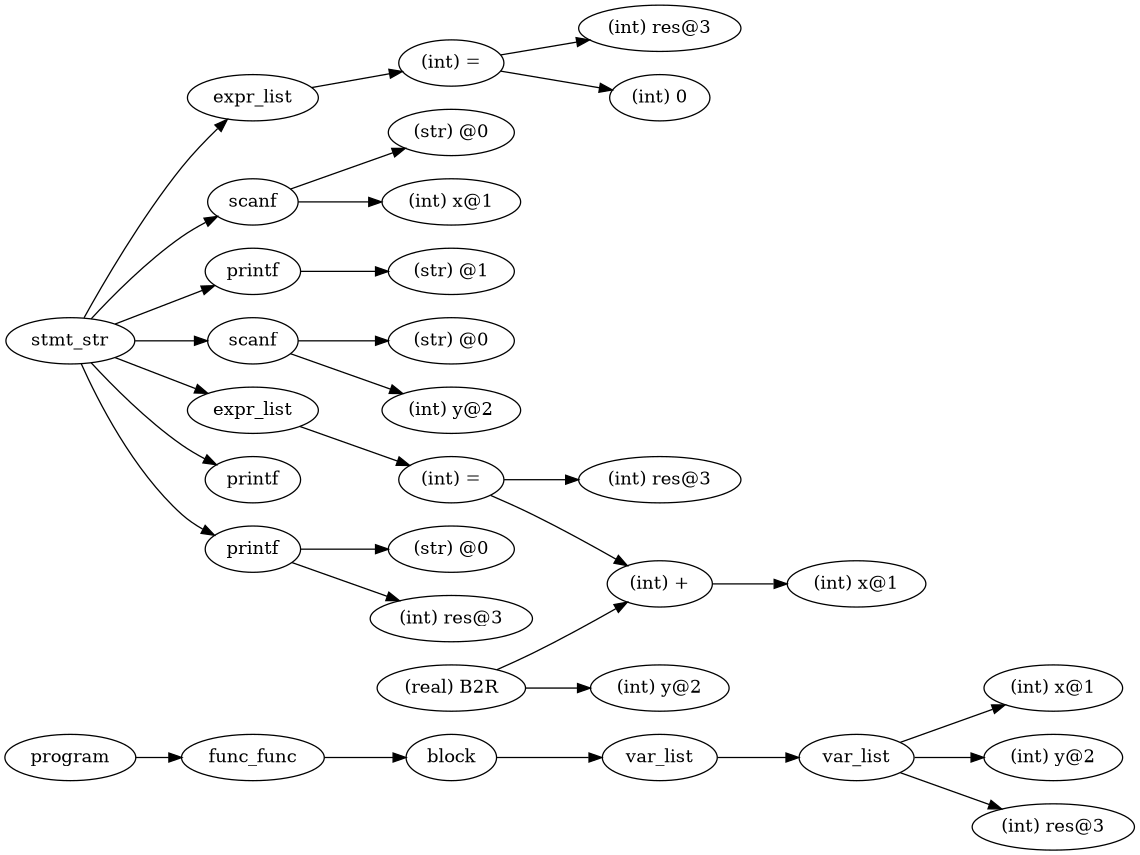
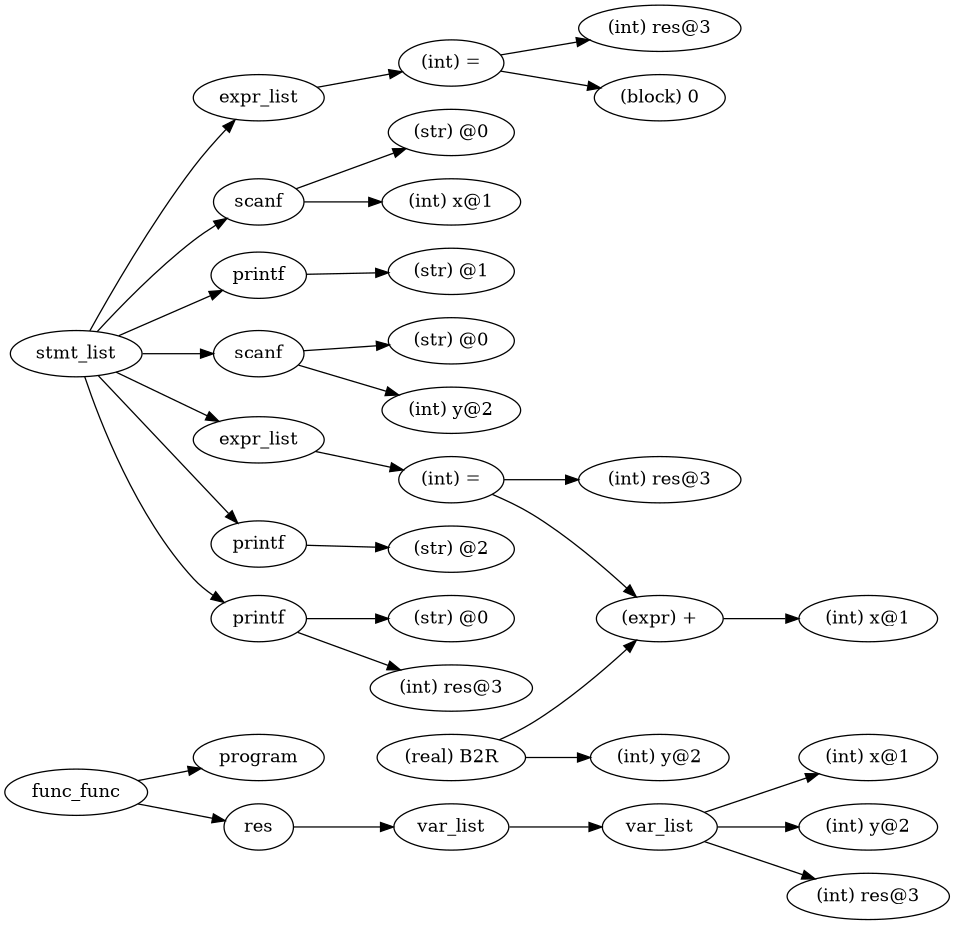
(660, 98) -> (660, 98)
(70, 341) -> (76, 354)
none -> (451, 549)
(660, 584) -> (660, 619)
(152, 758) -> (163, 776)
(451, 758) -> (259, 827)
